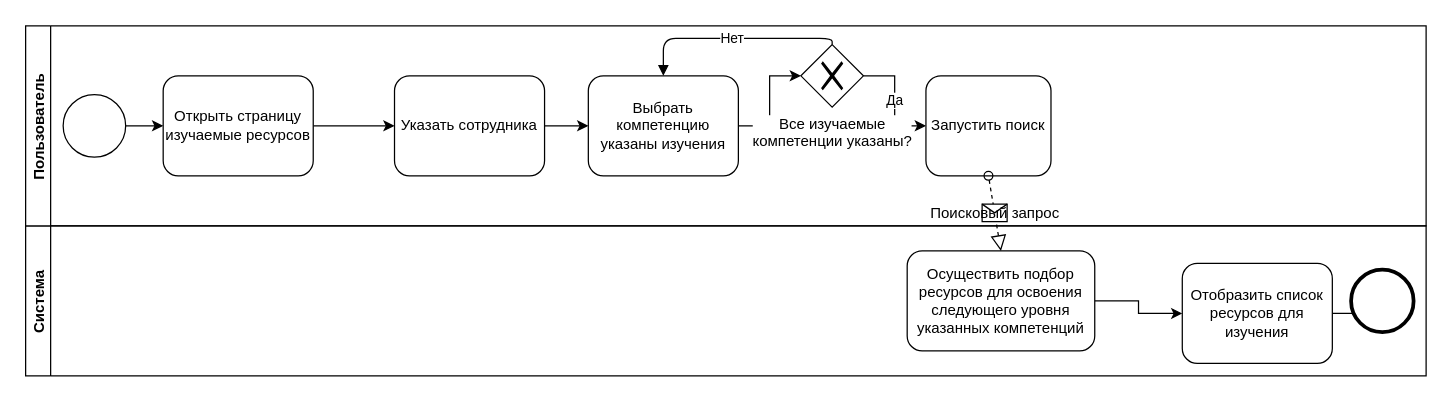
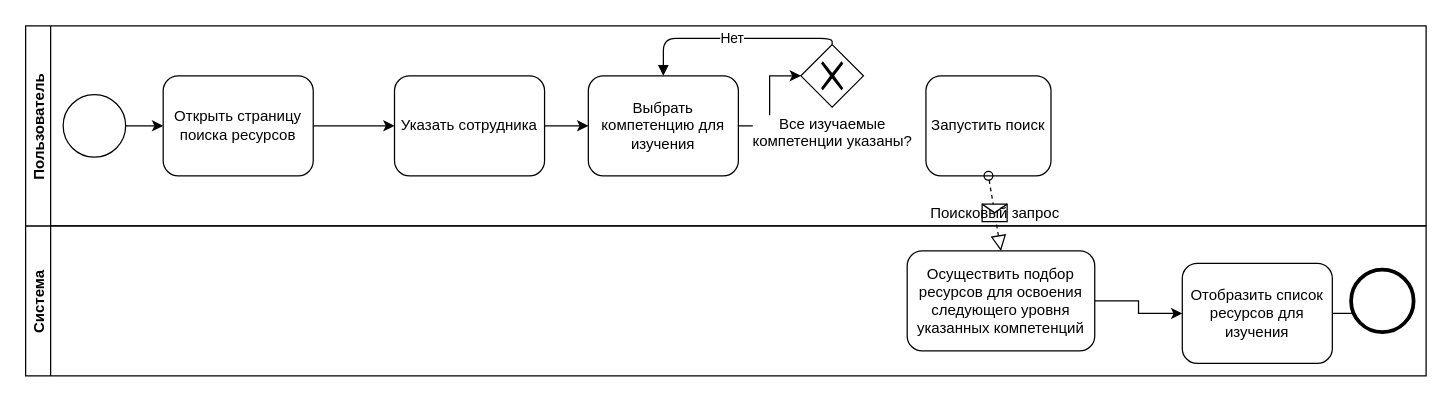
(894, 80) -> none
(238, 126) -> (238, 126)
(663, 126) -> (663, 126)
